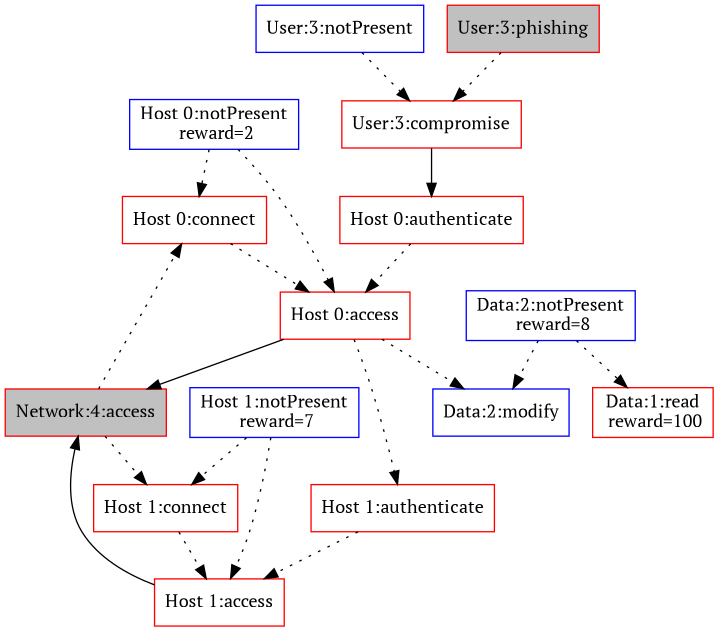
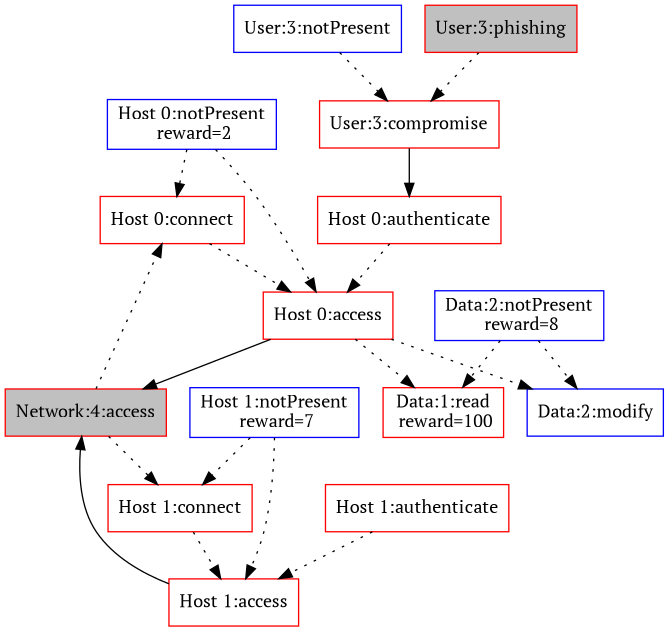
(377, 405) -> (380, 359)
